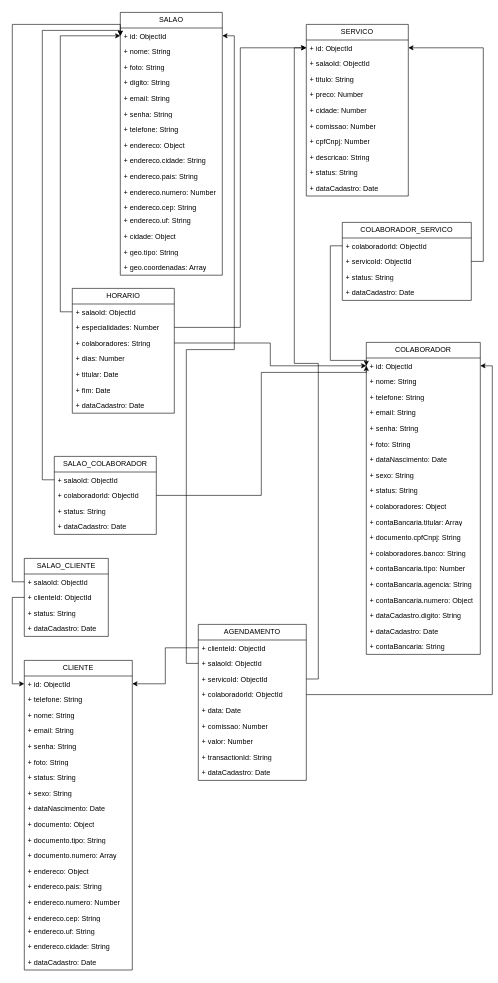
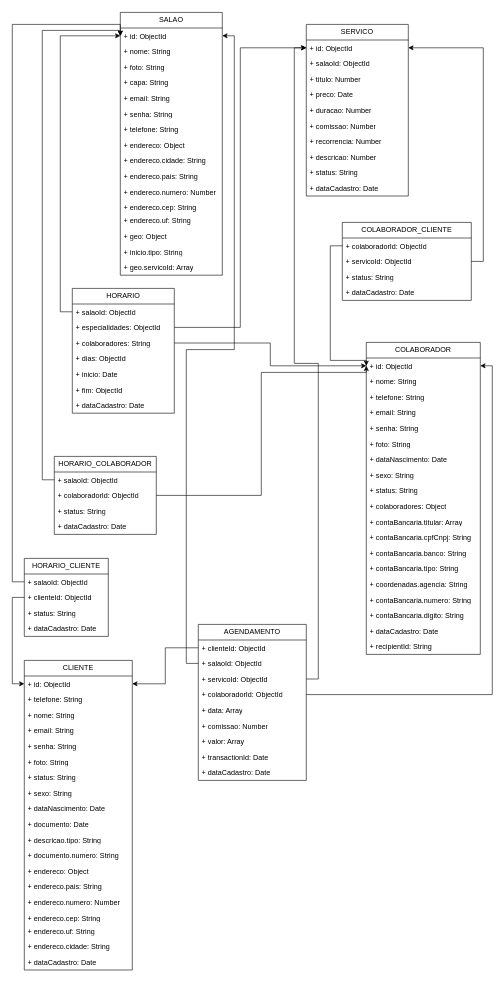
(337, 80) -> (337, 80)
(151, 83) -> (148, 83)
(337, 95) -> (333, 95)
(338, 111) -> (341, 111)
(341, 142) -> (348, 142)
(344, 158) -> (344, 158)
(407, 230) -> (407, 230)
(152, 237) -> (147, 237)
(155, 252) -> (158, 252)
(169, 268) -> (164, 268)
(119, 328) -> (123, 328)
(100, 359) -> (104, 359)
(101, 375) -> (99, 375)
(94, 390) -> (102, 390)
(105, 464) -> (105, 464)
(420, 538) -> (424, 542)
(423, 554) -> (423, 554)
(66, 566) -> (66, 566)
(421, 569) -> (420, 569)
(424, 589) -> (423, 585)
(424, 605) -> (424, 605)
(422, 616) -> (423, 616)
(412, 647) -> (407, 647)
(223, 711) -> (225, 711)
(228, 742) -> (226, 742)
(244, 758) -> (240, 758)
(63, 825) -> (59, 825)
(71, 840) -> (70, 840)
(75, 856) -> (76, 856)
